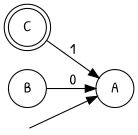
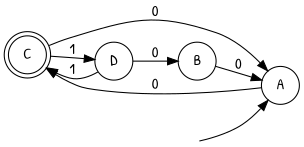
(73, 50) -> (155, 12)
none -> (114, 61)
none -> (157, 94)
